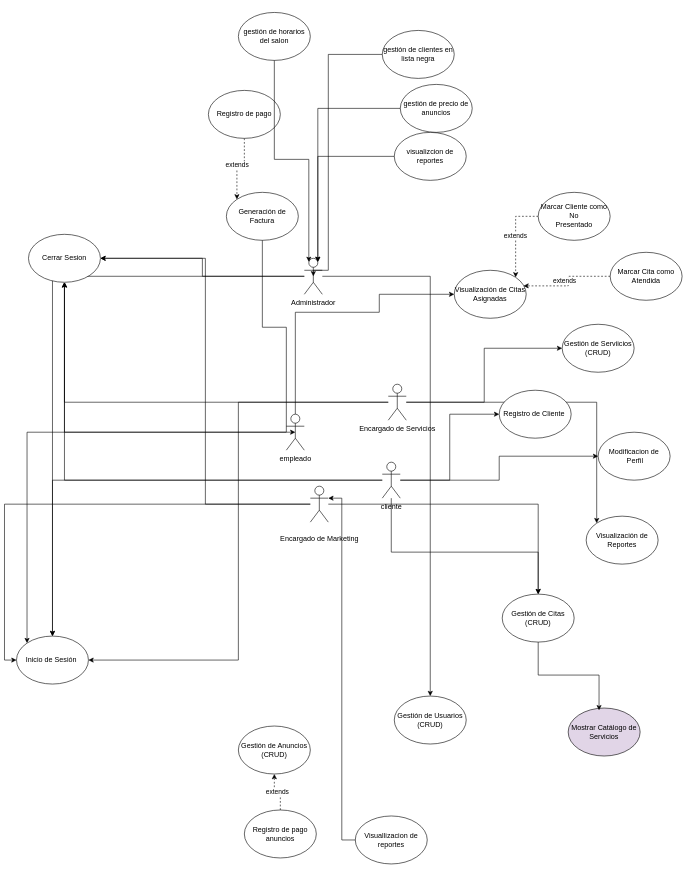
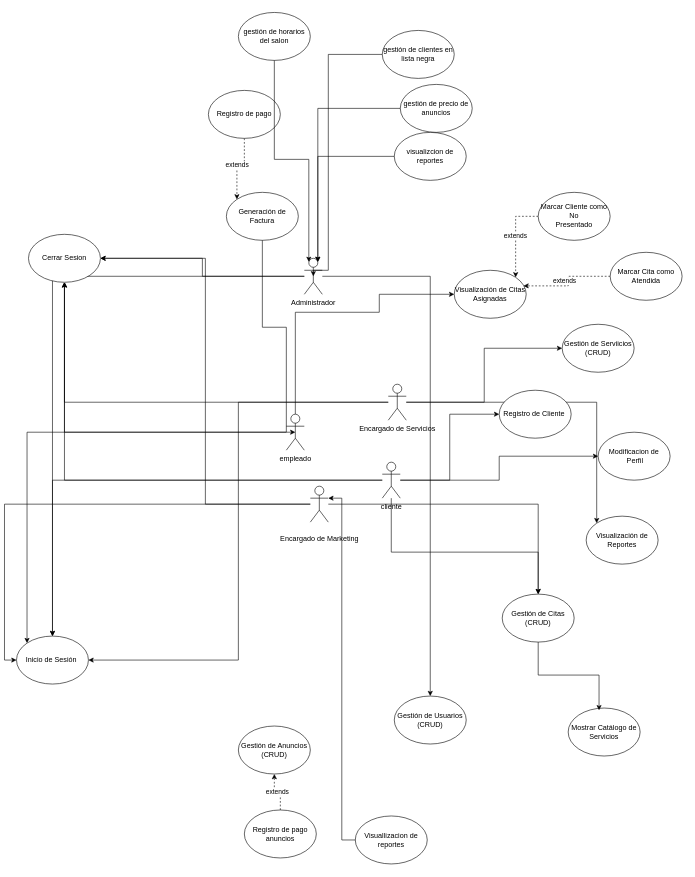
(605, 732) -> (605, 732)
